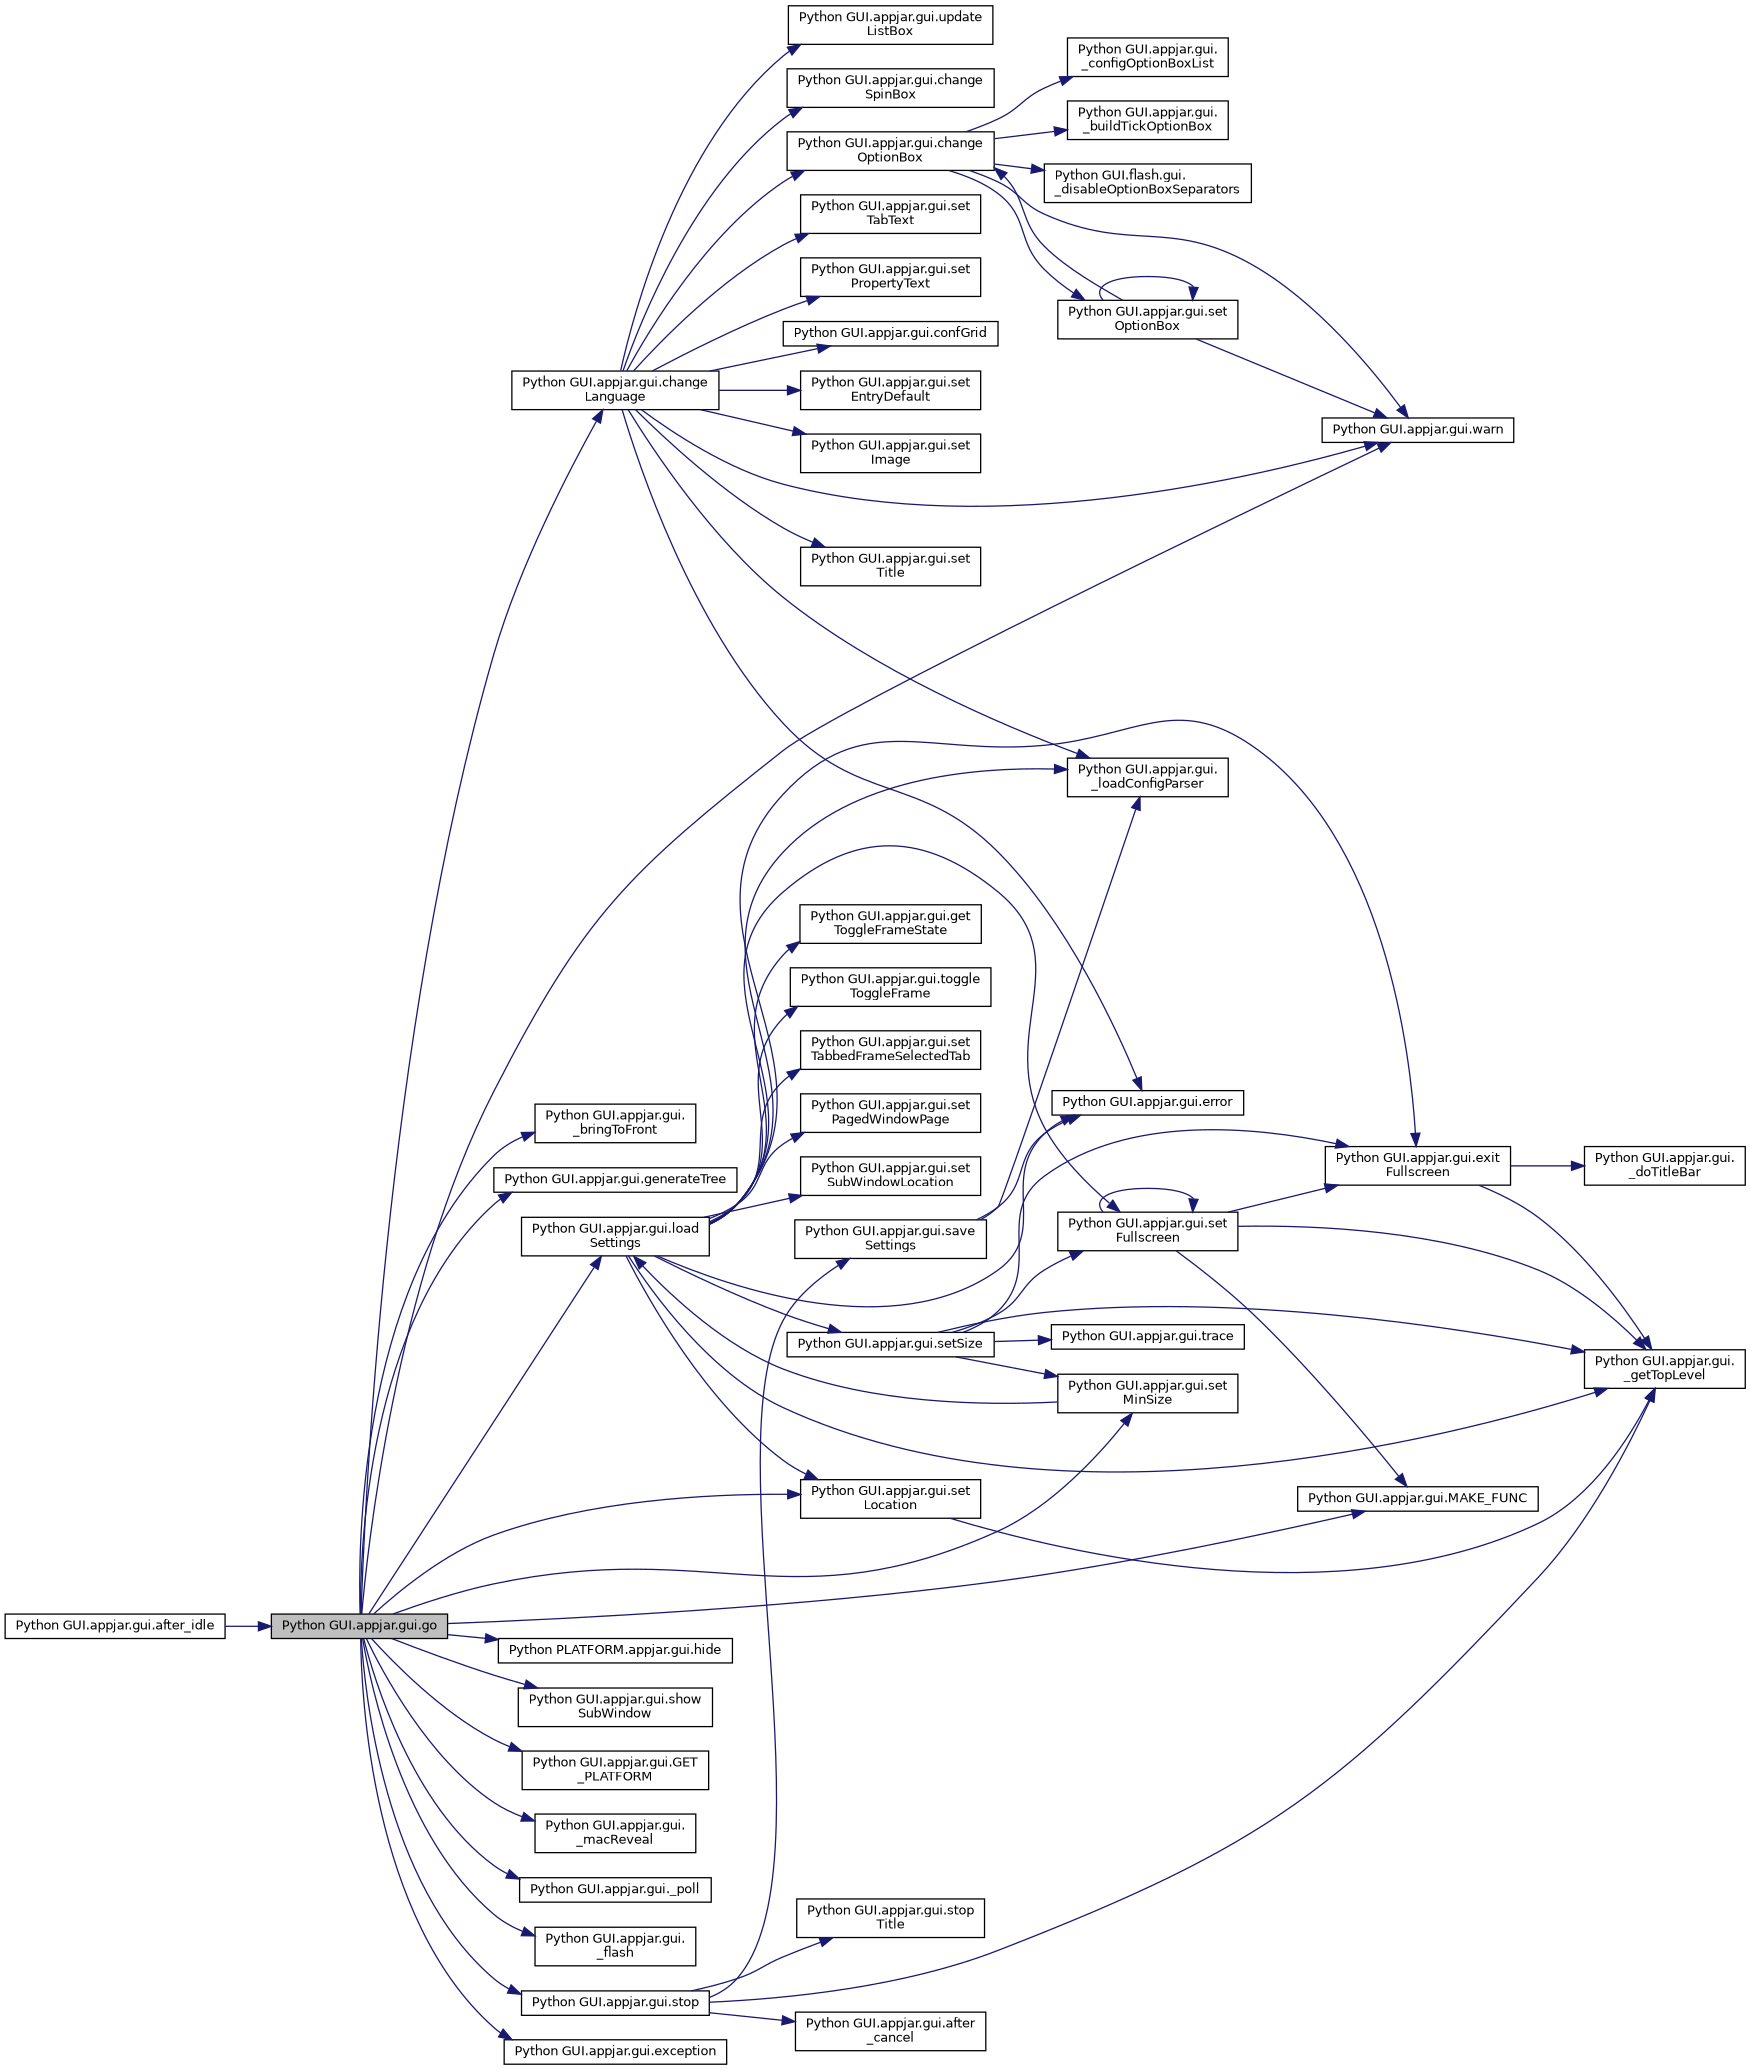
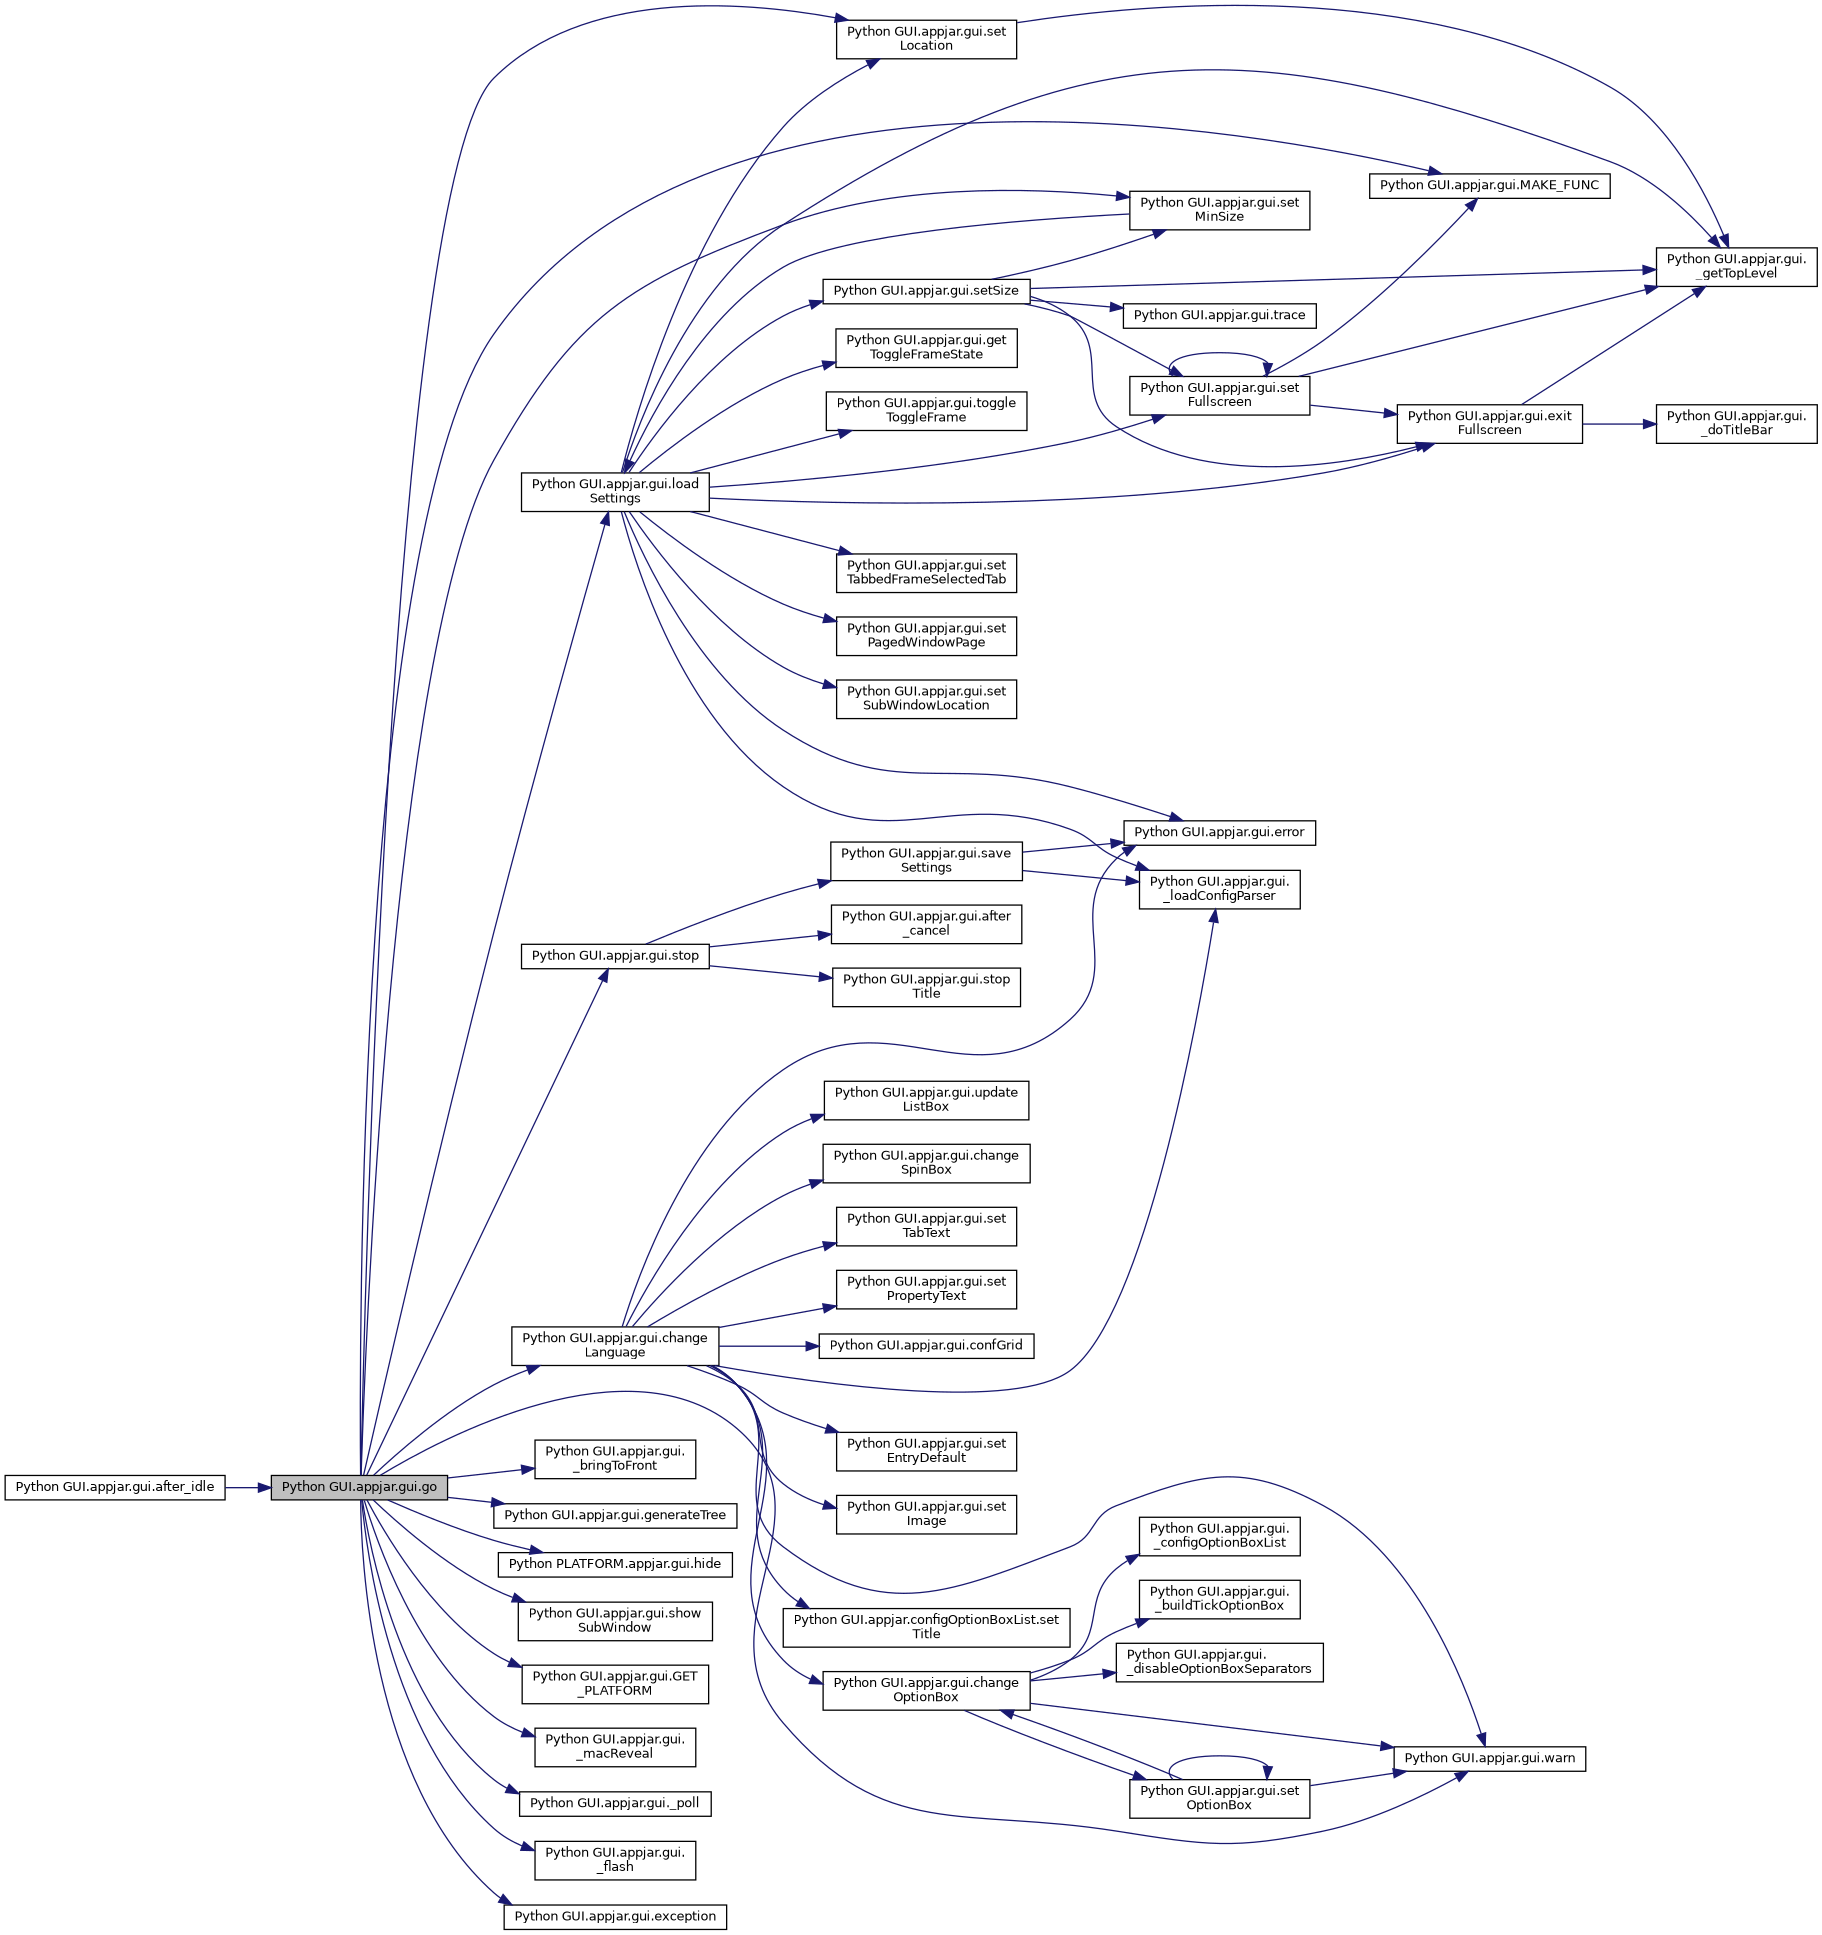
(1148, 183) -> (1220, 1663)
(891, 567) -> (927, 1628)
(1260, 1826) -> none
